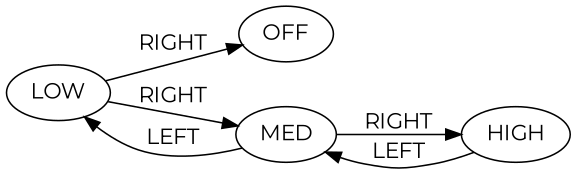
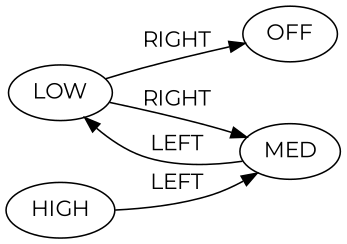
(391, 134) -> none
